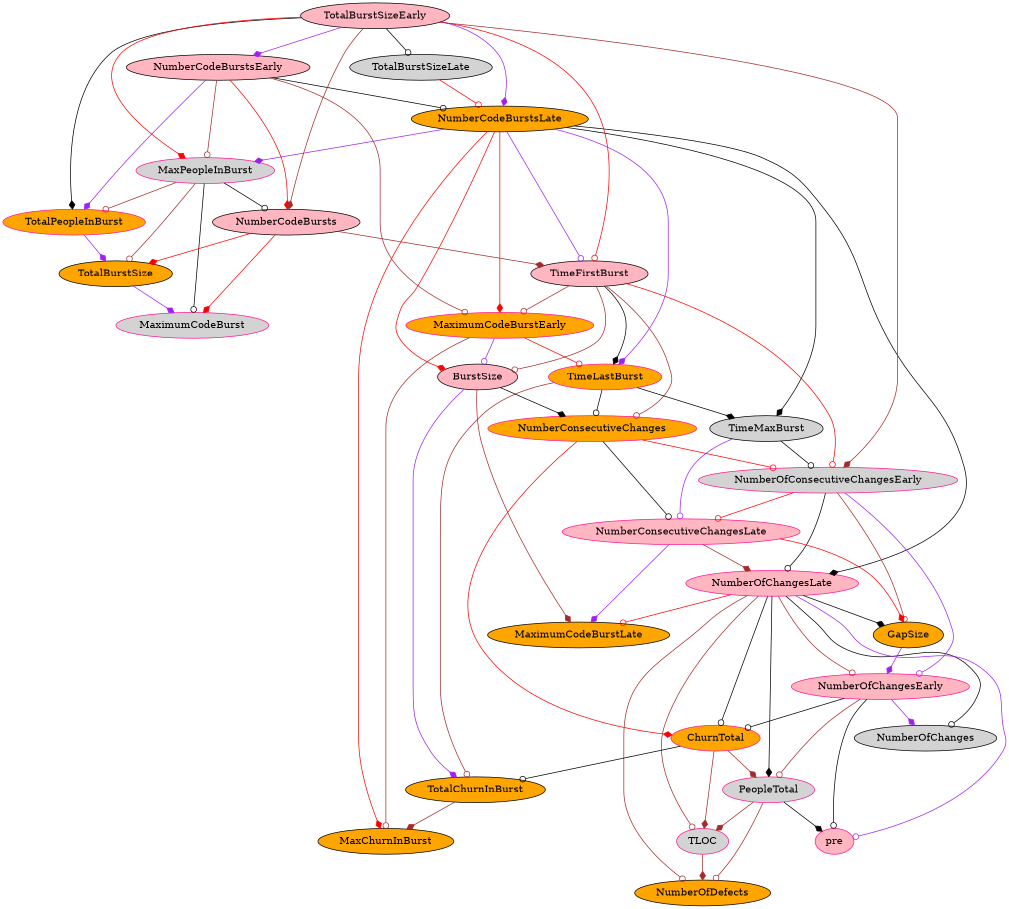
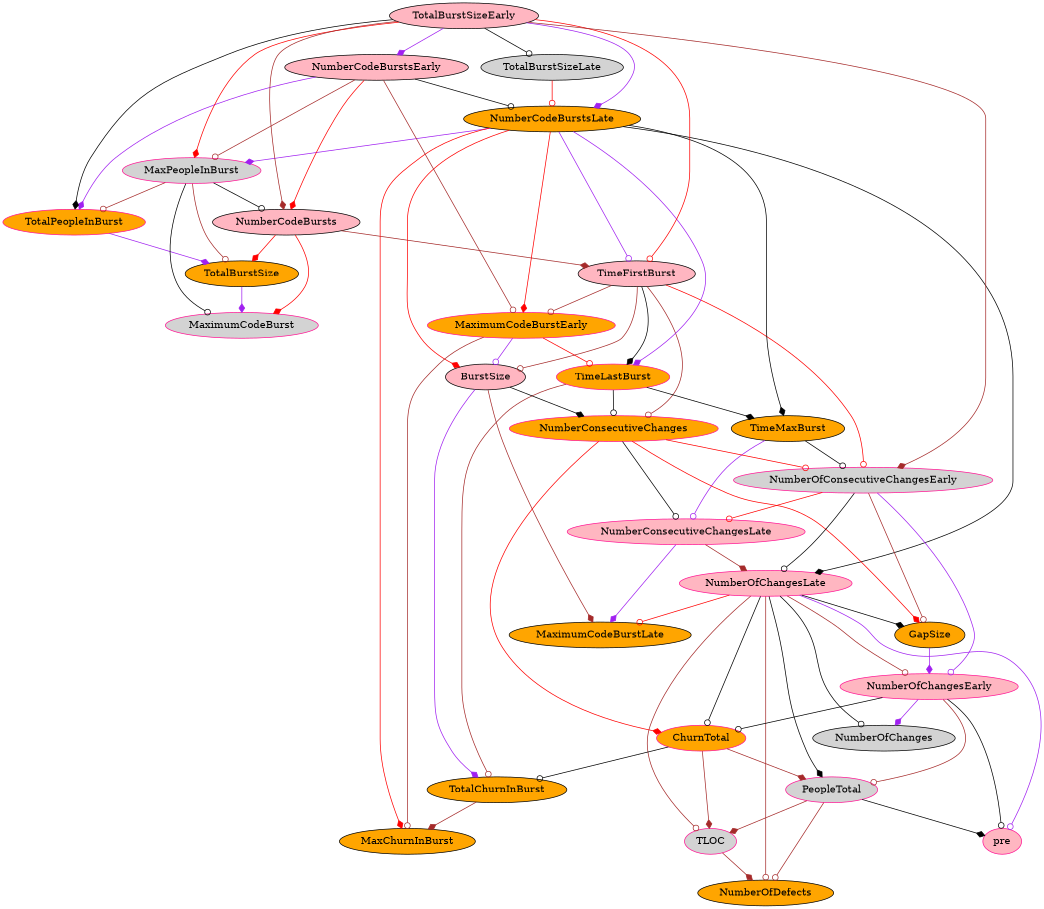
(766, 429) -> (788, 429)
(850, 562) -> (786, 508)
